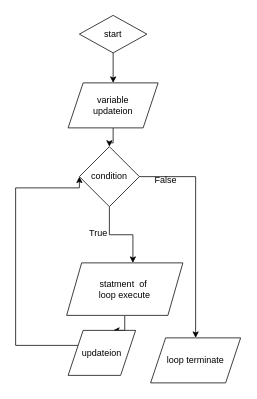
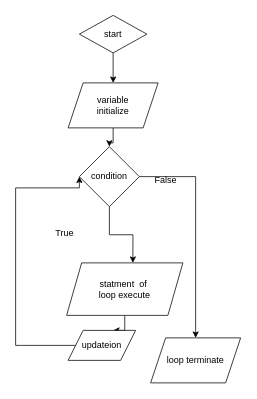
(113, 105) -> (113, 105)
(98, 233) -> (64, 233)
(102, 353) -> (102, 345)
